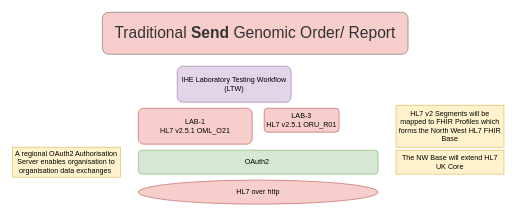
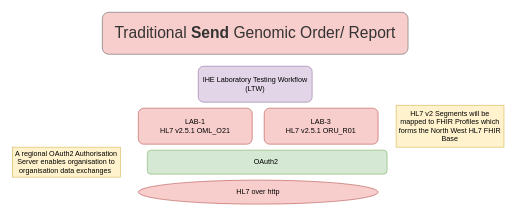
(234, 84) -> (255, 84)
(302, 120) -> (321, 126)
(258, 162) -> (267, 162)
(450, 162) -> none
